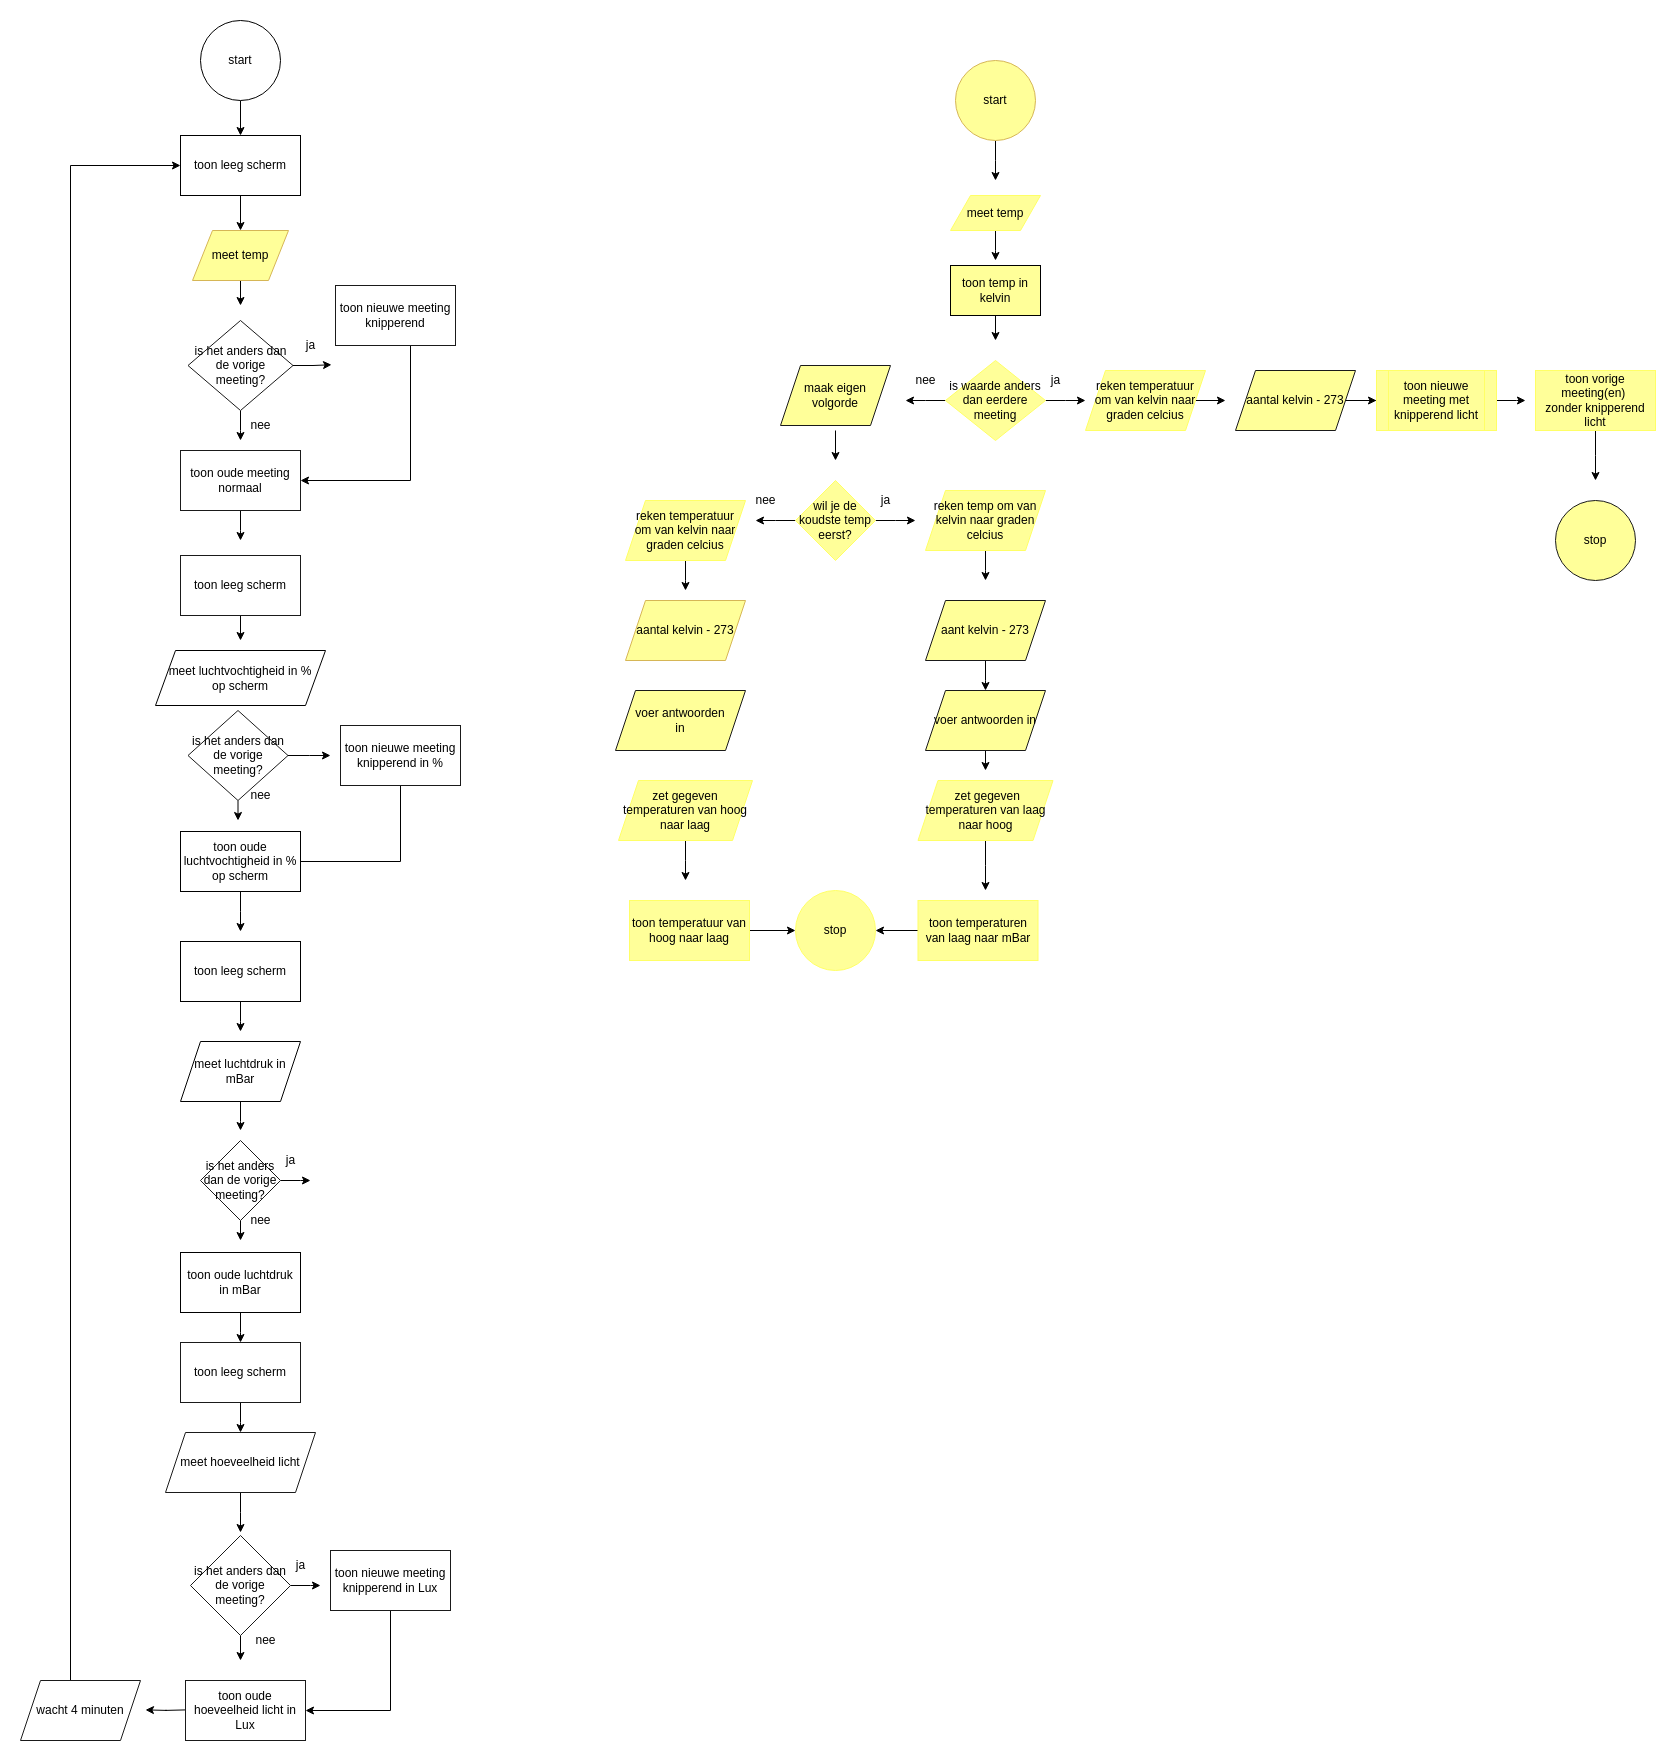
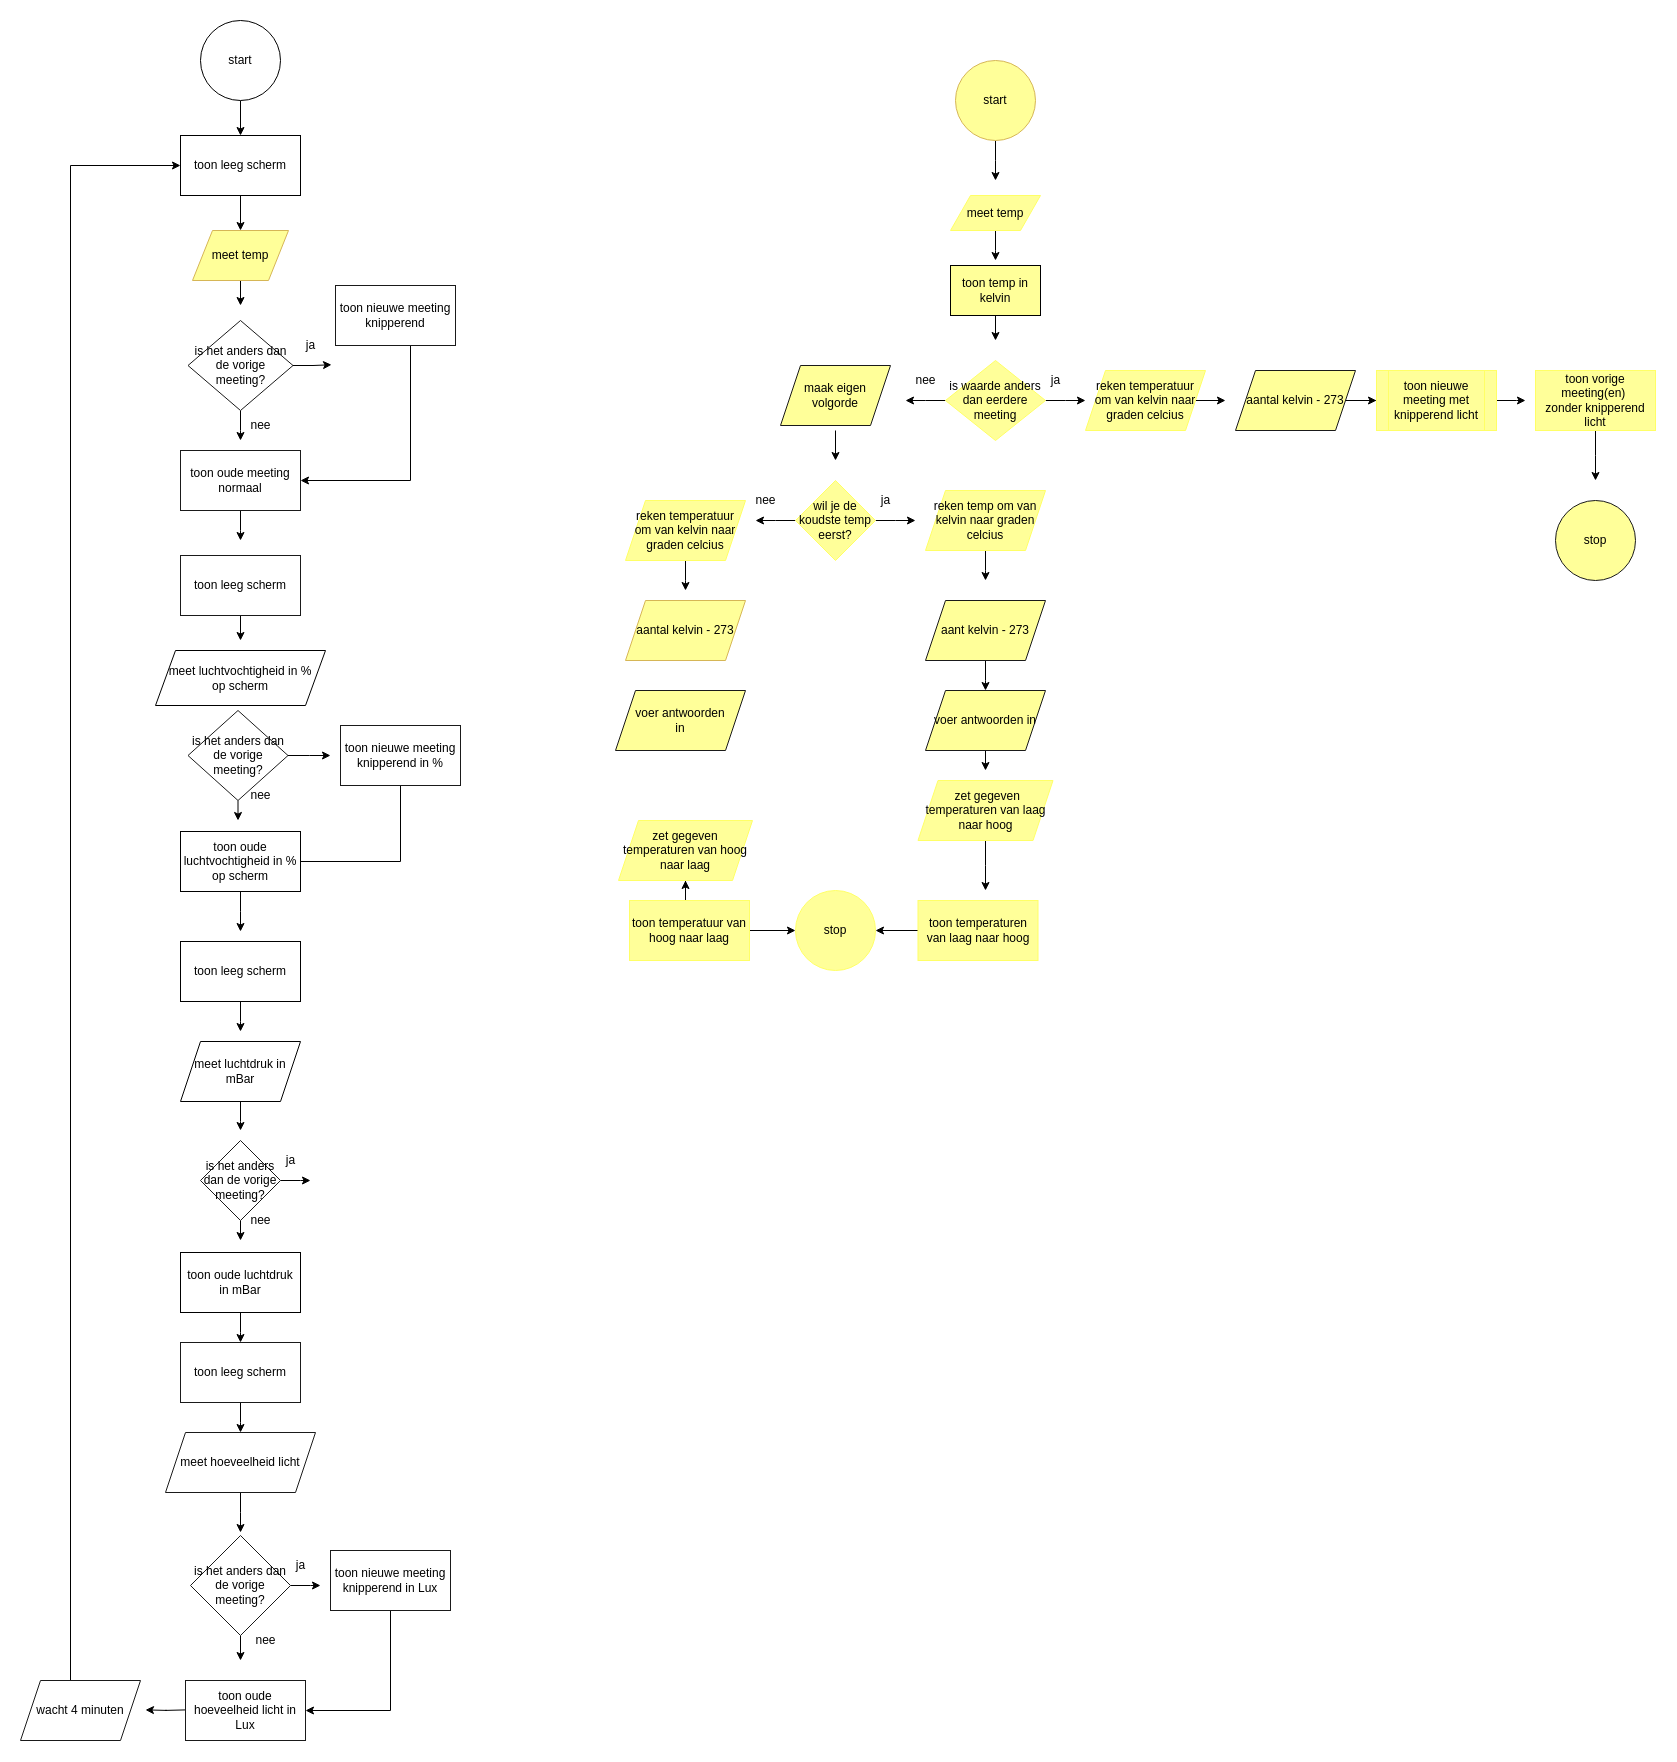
(686, 811) -> (686, 851)
(979, 931) -> (979, 931)
